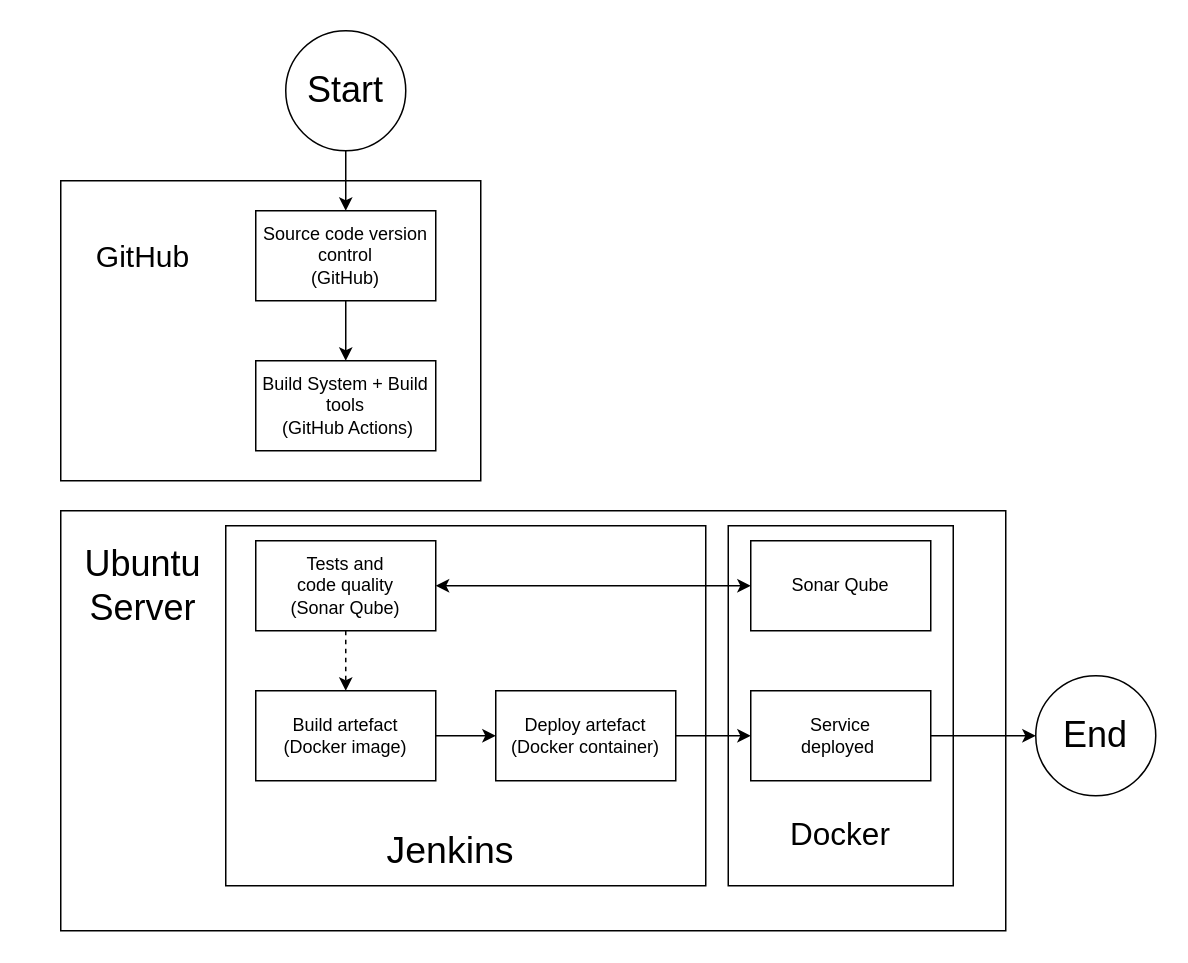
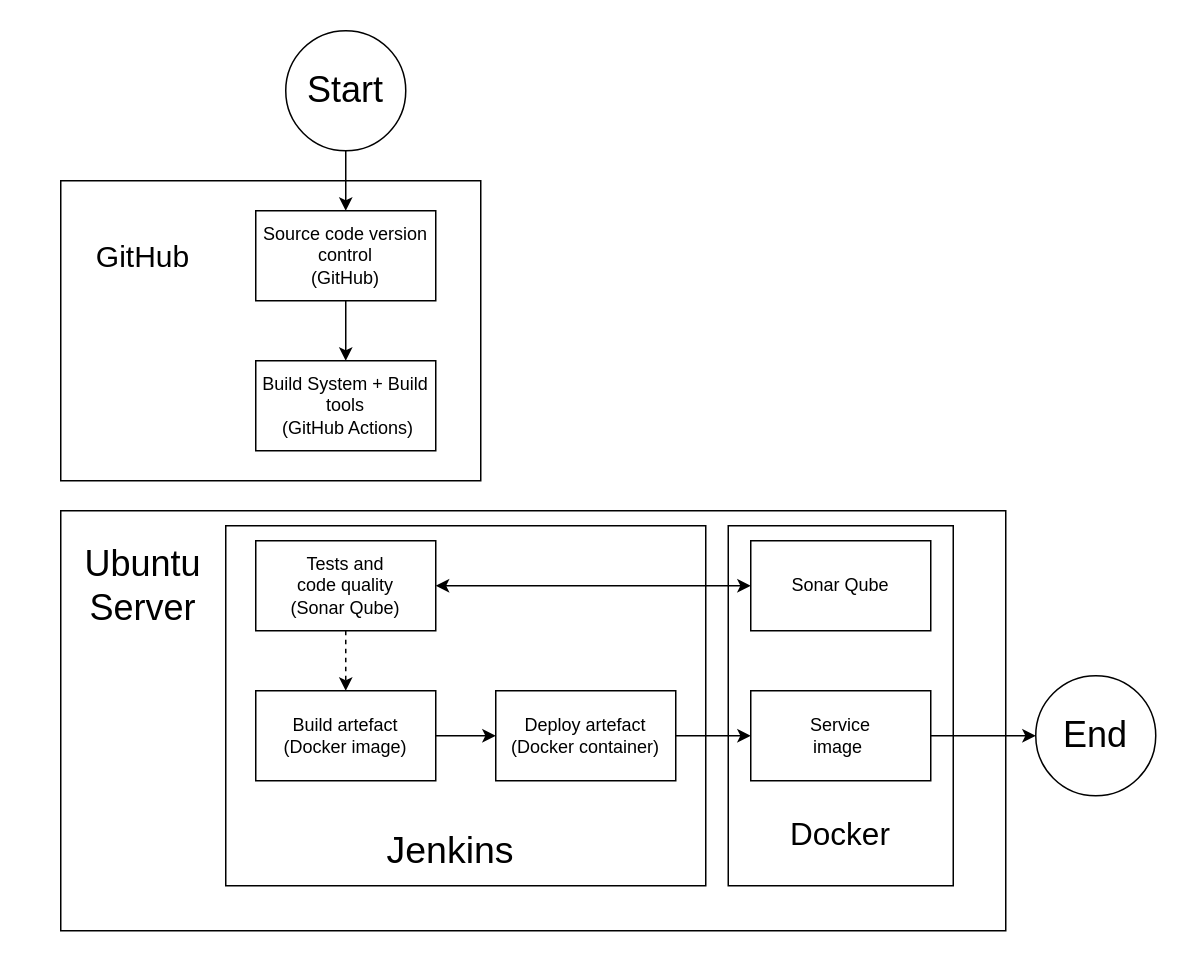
(841, 736) -> (841, 736)
